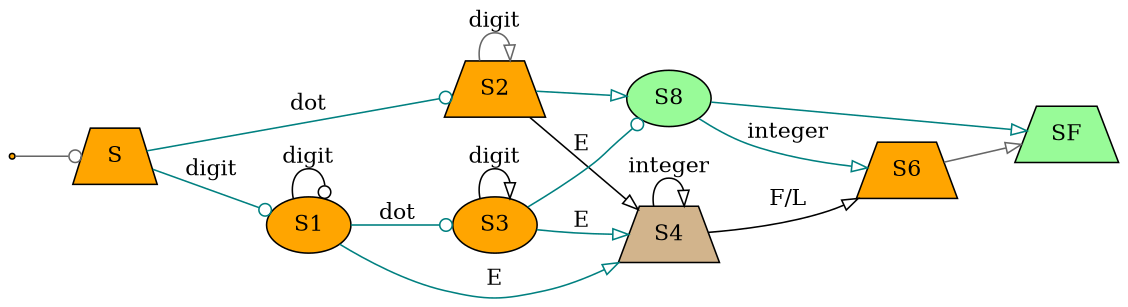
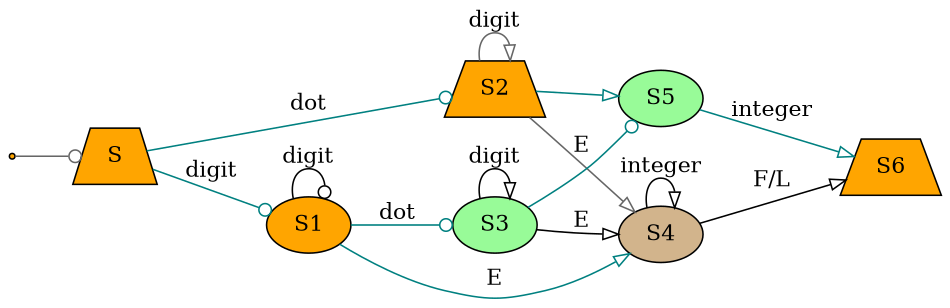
(669, 98) -> (661, 98)
(1067, 134) -> none
(578, 158) -> (577, 159)
(495, 225) -> (495, 225)
(575, 233) -> (570, 233)
(669, 234) -> (661, 234)
